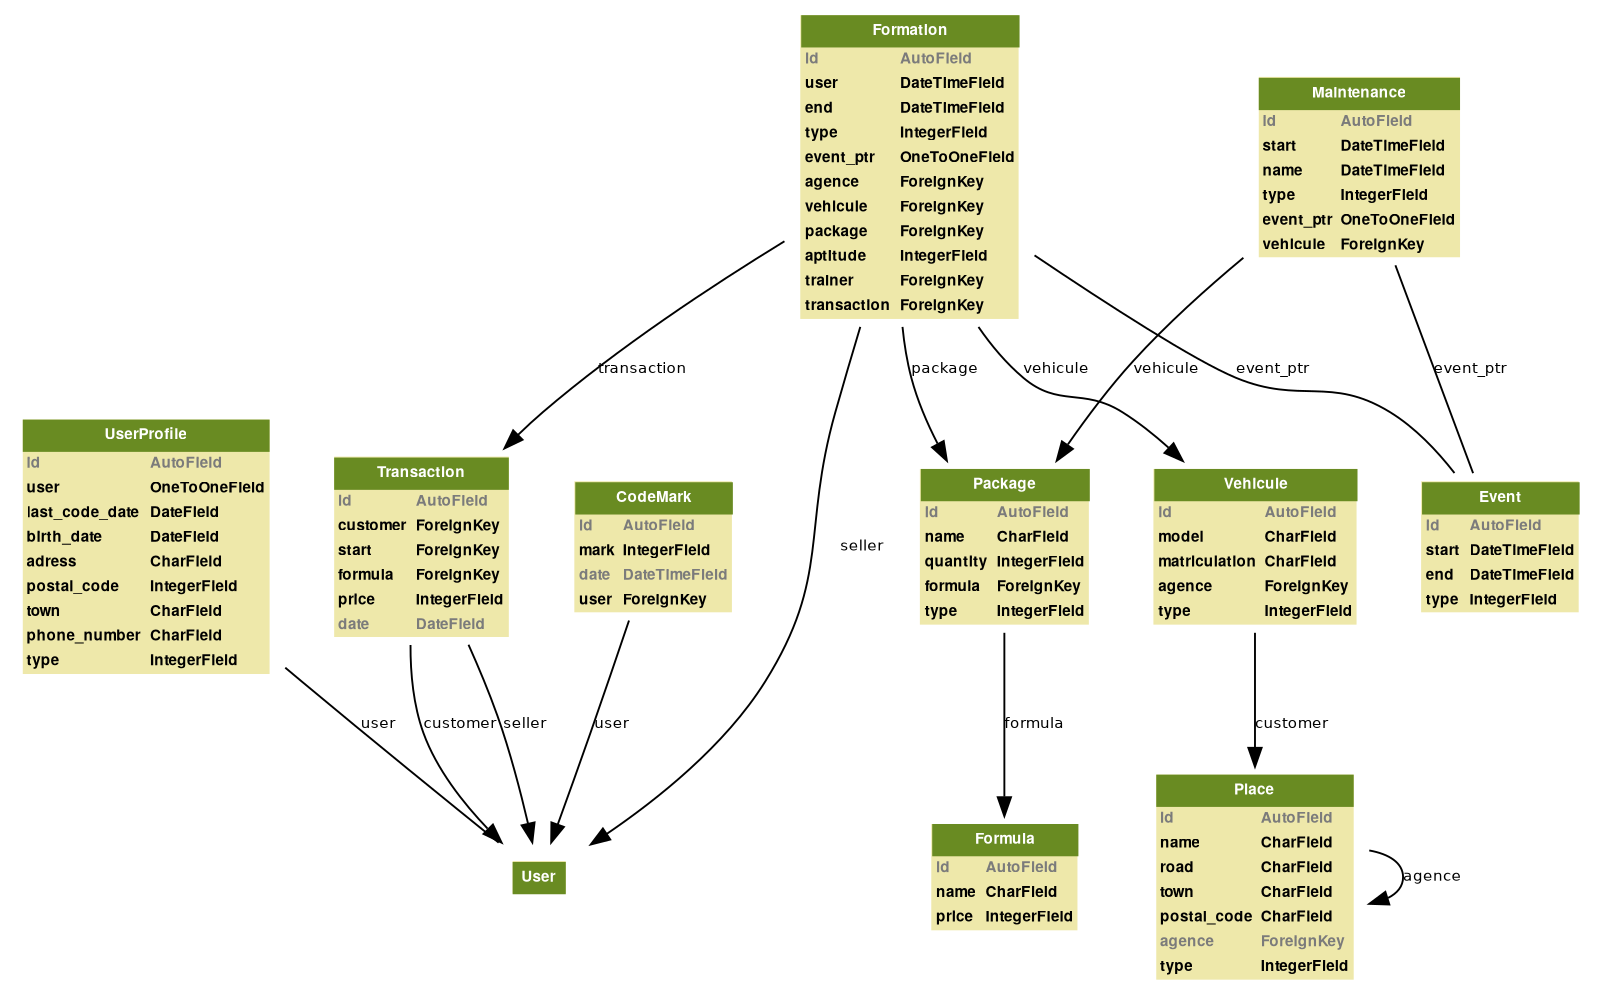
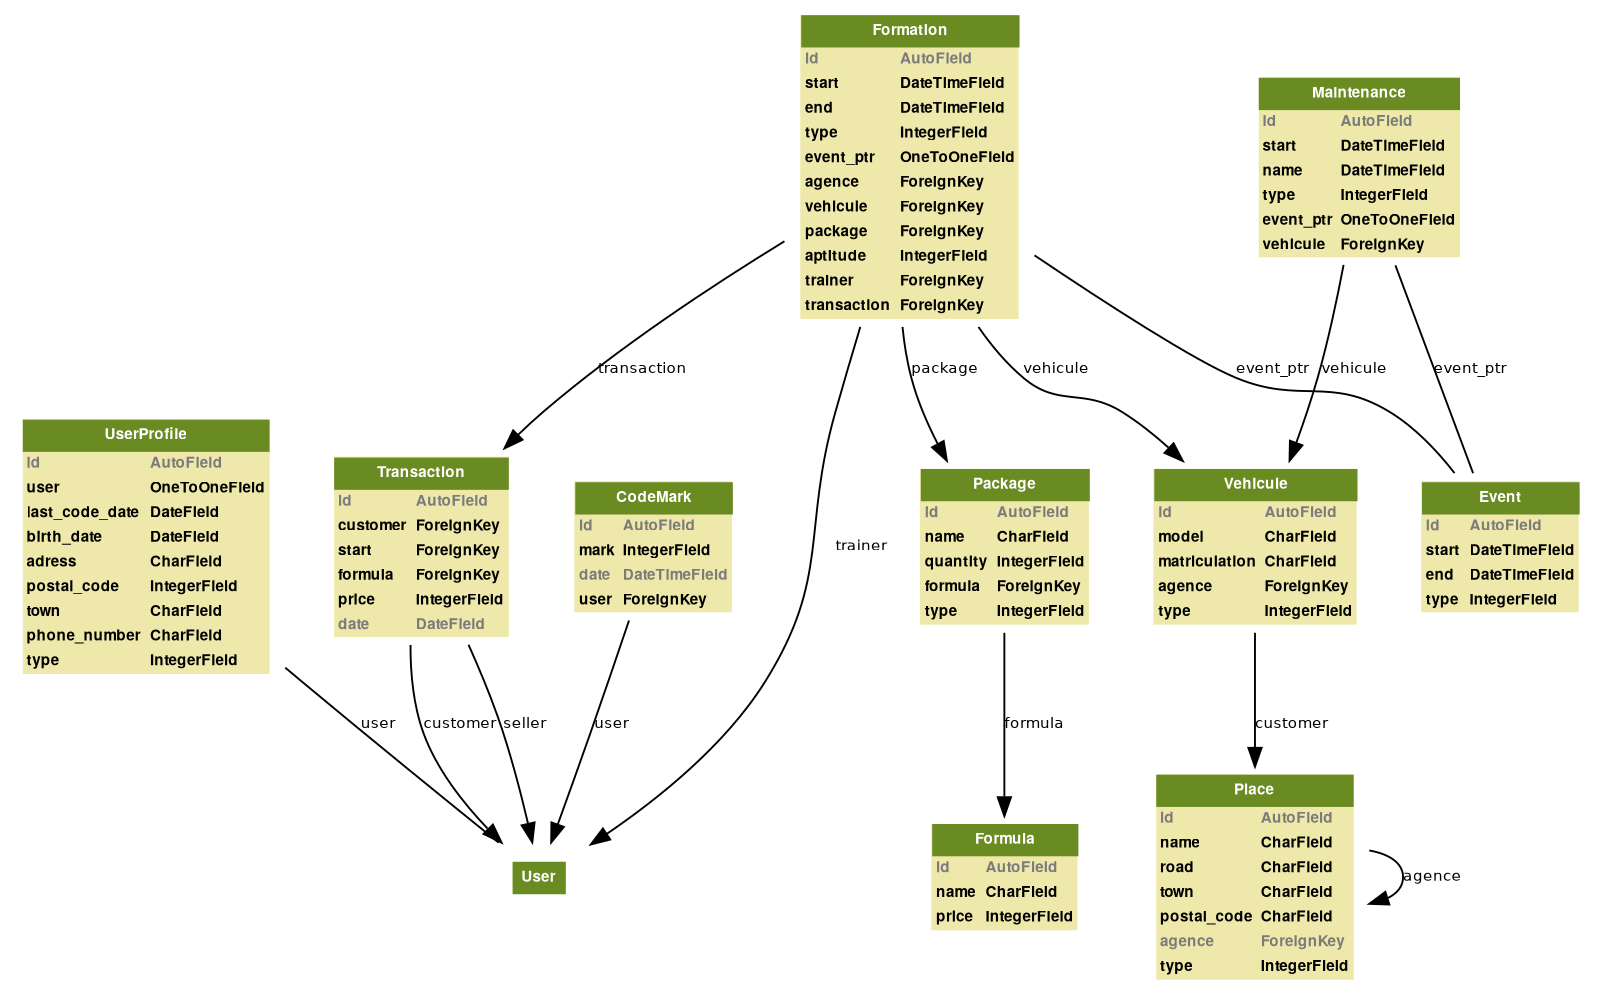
(822, 84) -> (823, 84)
(1149, 345) -> (1324, 355)
(862, 547) -> (862, 547)
